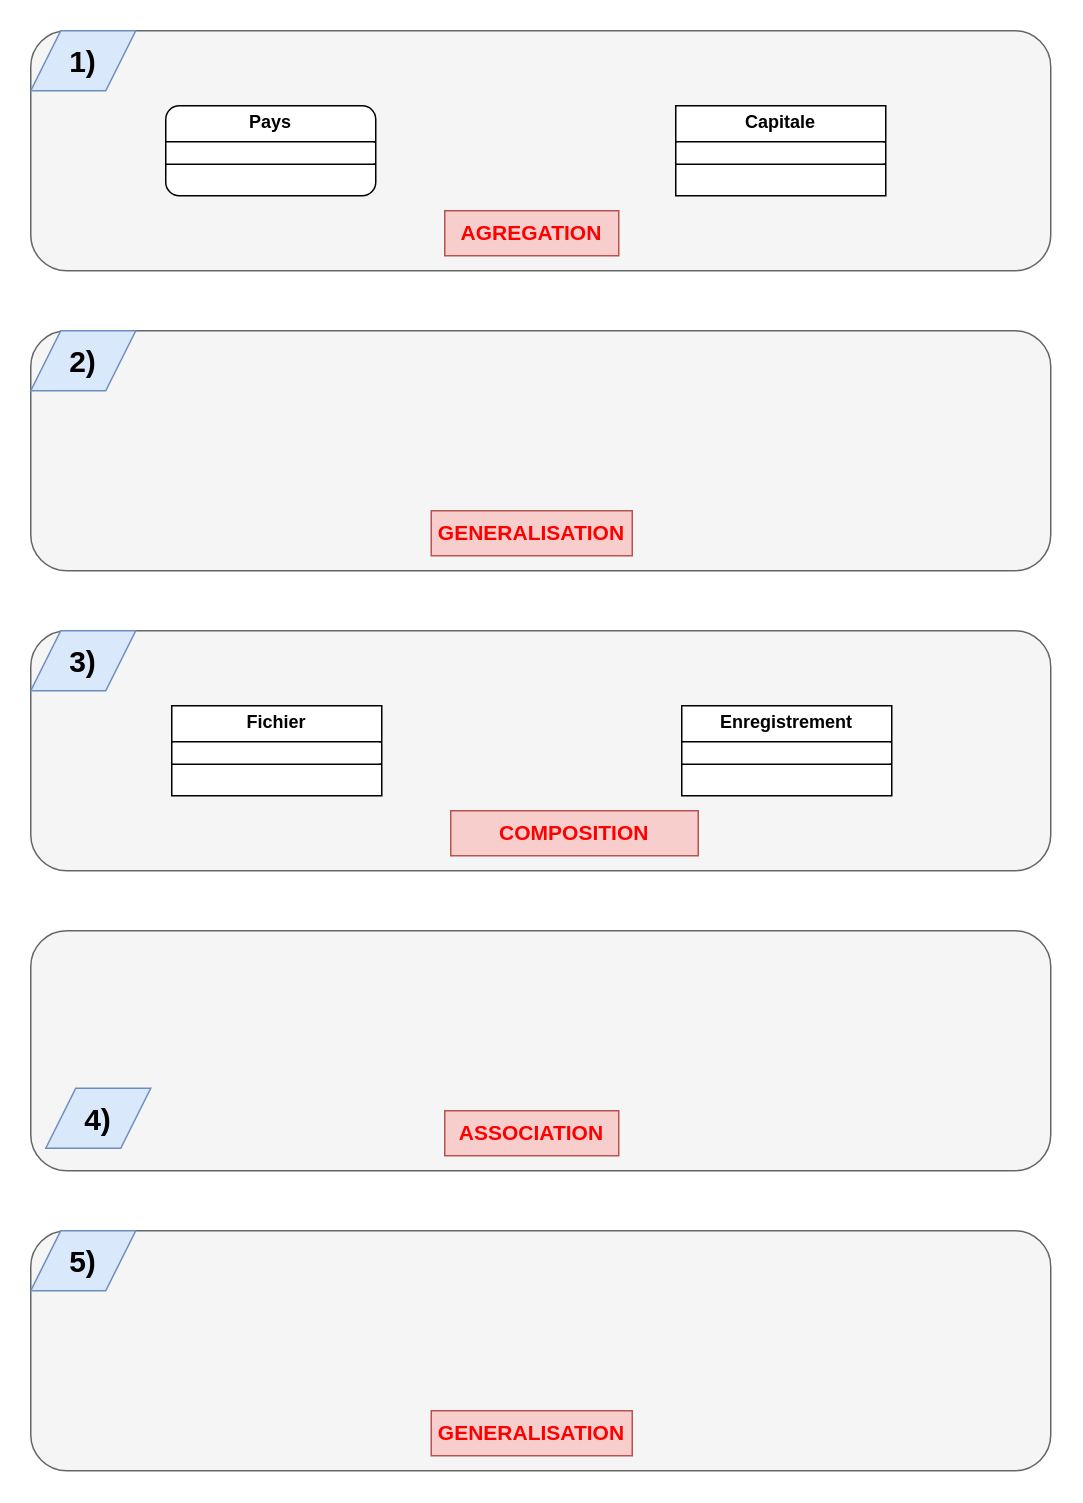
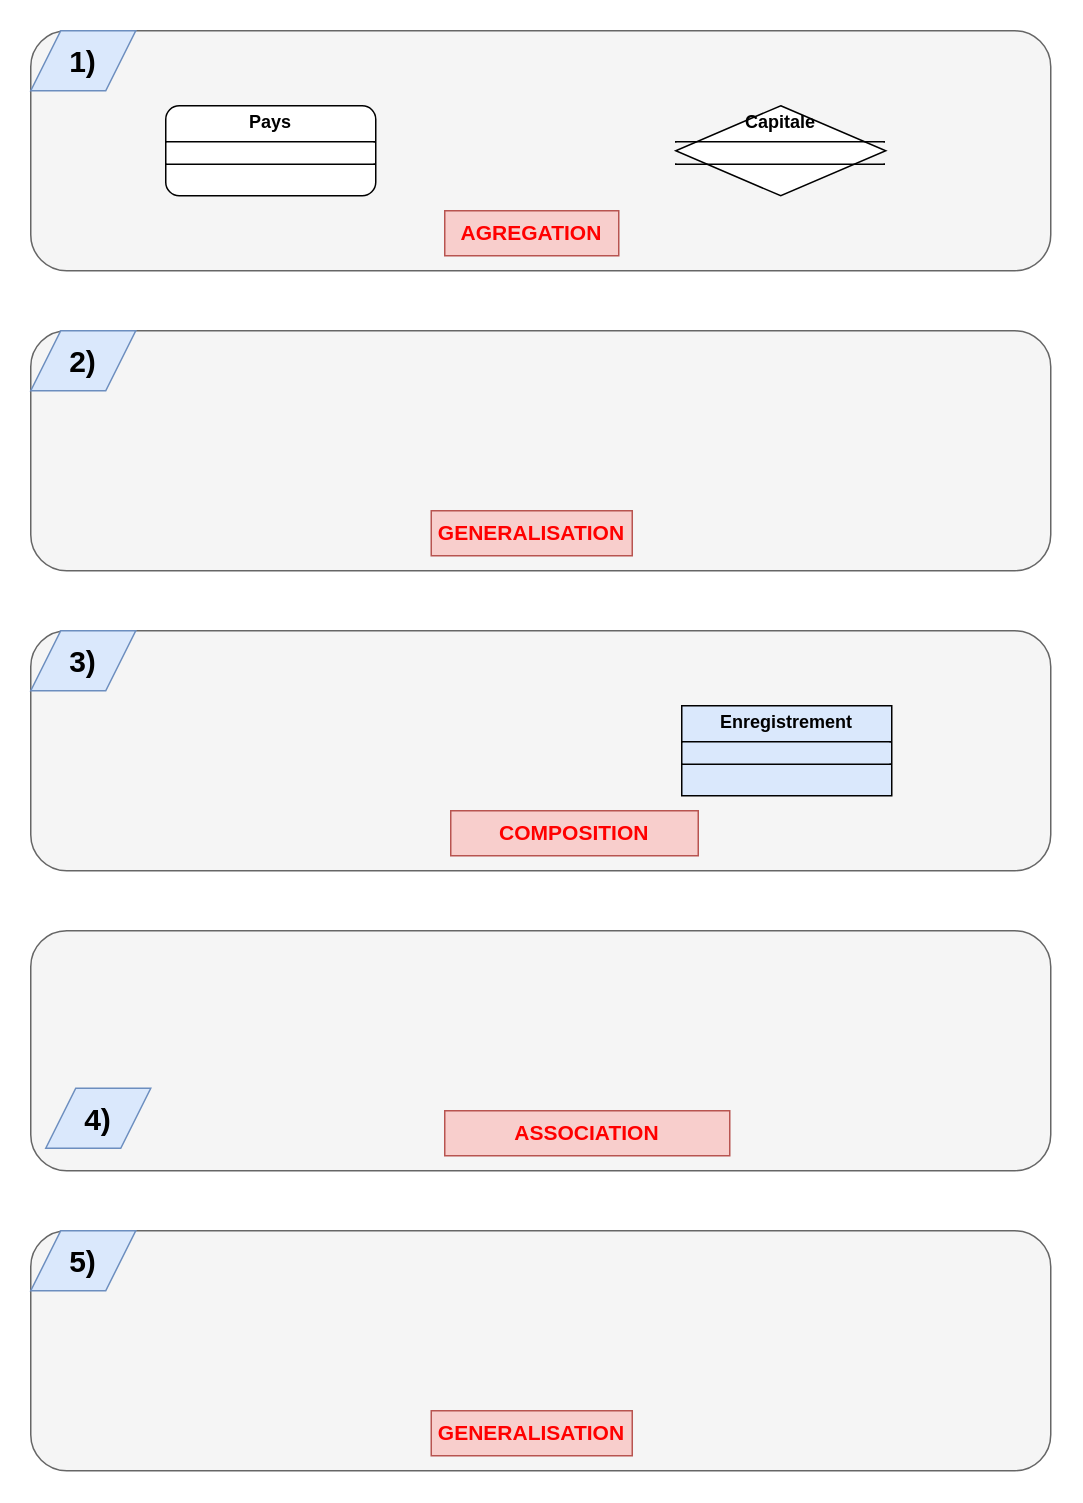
(781, 151) -> (781, 151)
(277, 751) -> none
(787, 751) -> (787, 751)
(532, 1133) -> (587, 1133)
